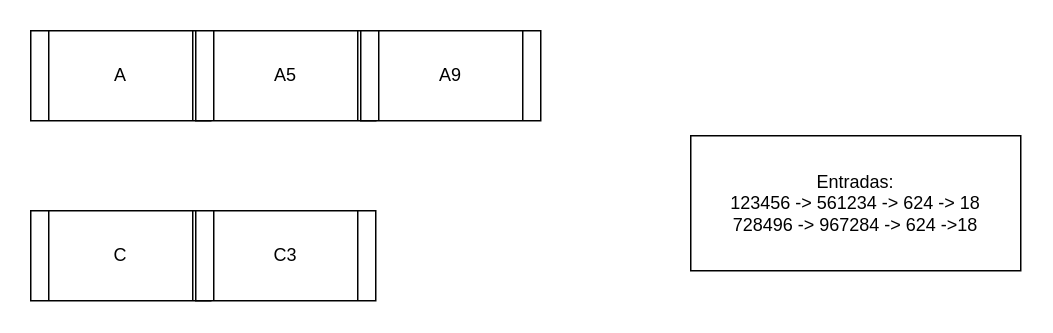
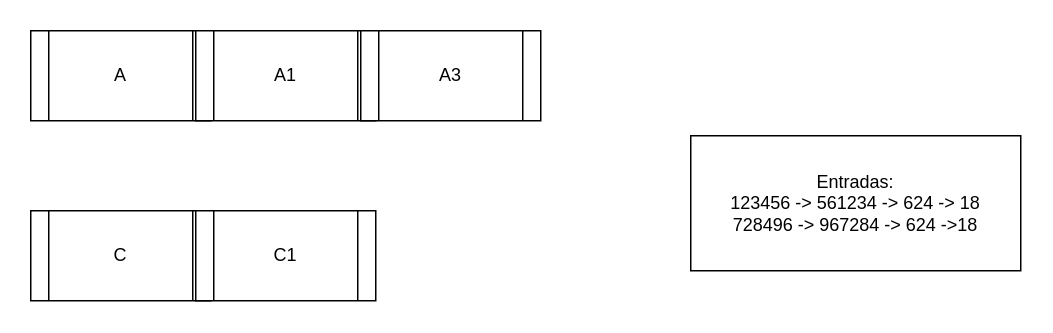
(286, 76) -> (286, 76)
(451, 76) -> (451, 76)
(286, 256) -> (286, 256)
